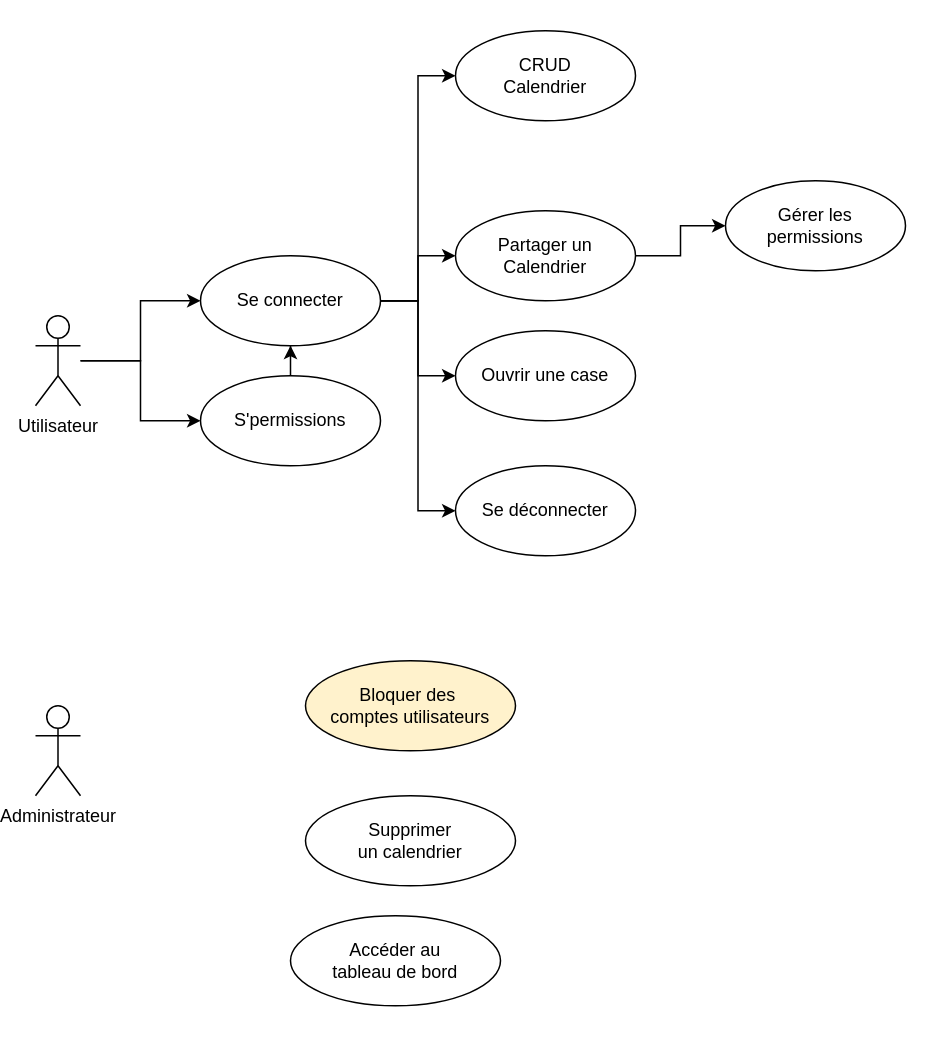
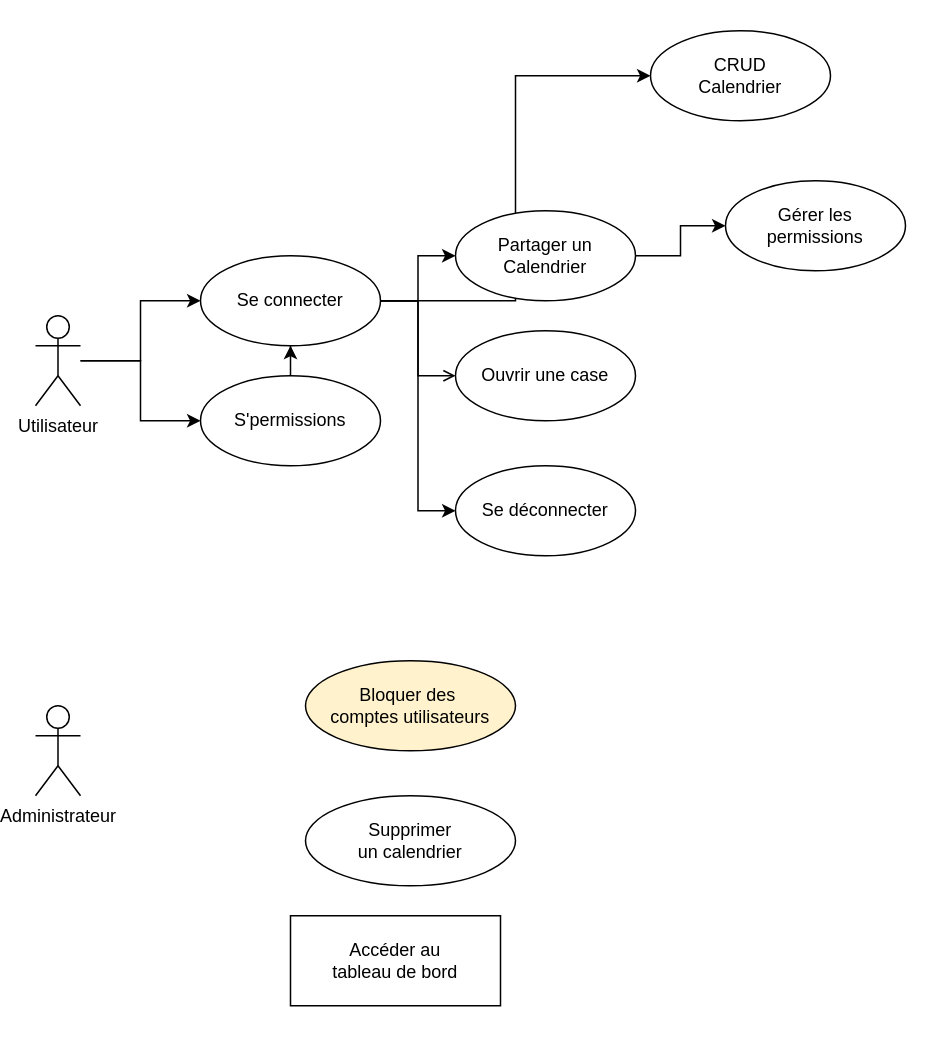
(545, 76) -> (740, 76)
(444, 376) -> (446, 376)
(395, 961) -> (395, 961)
